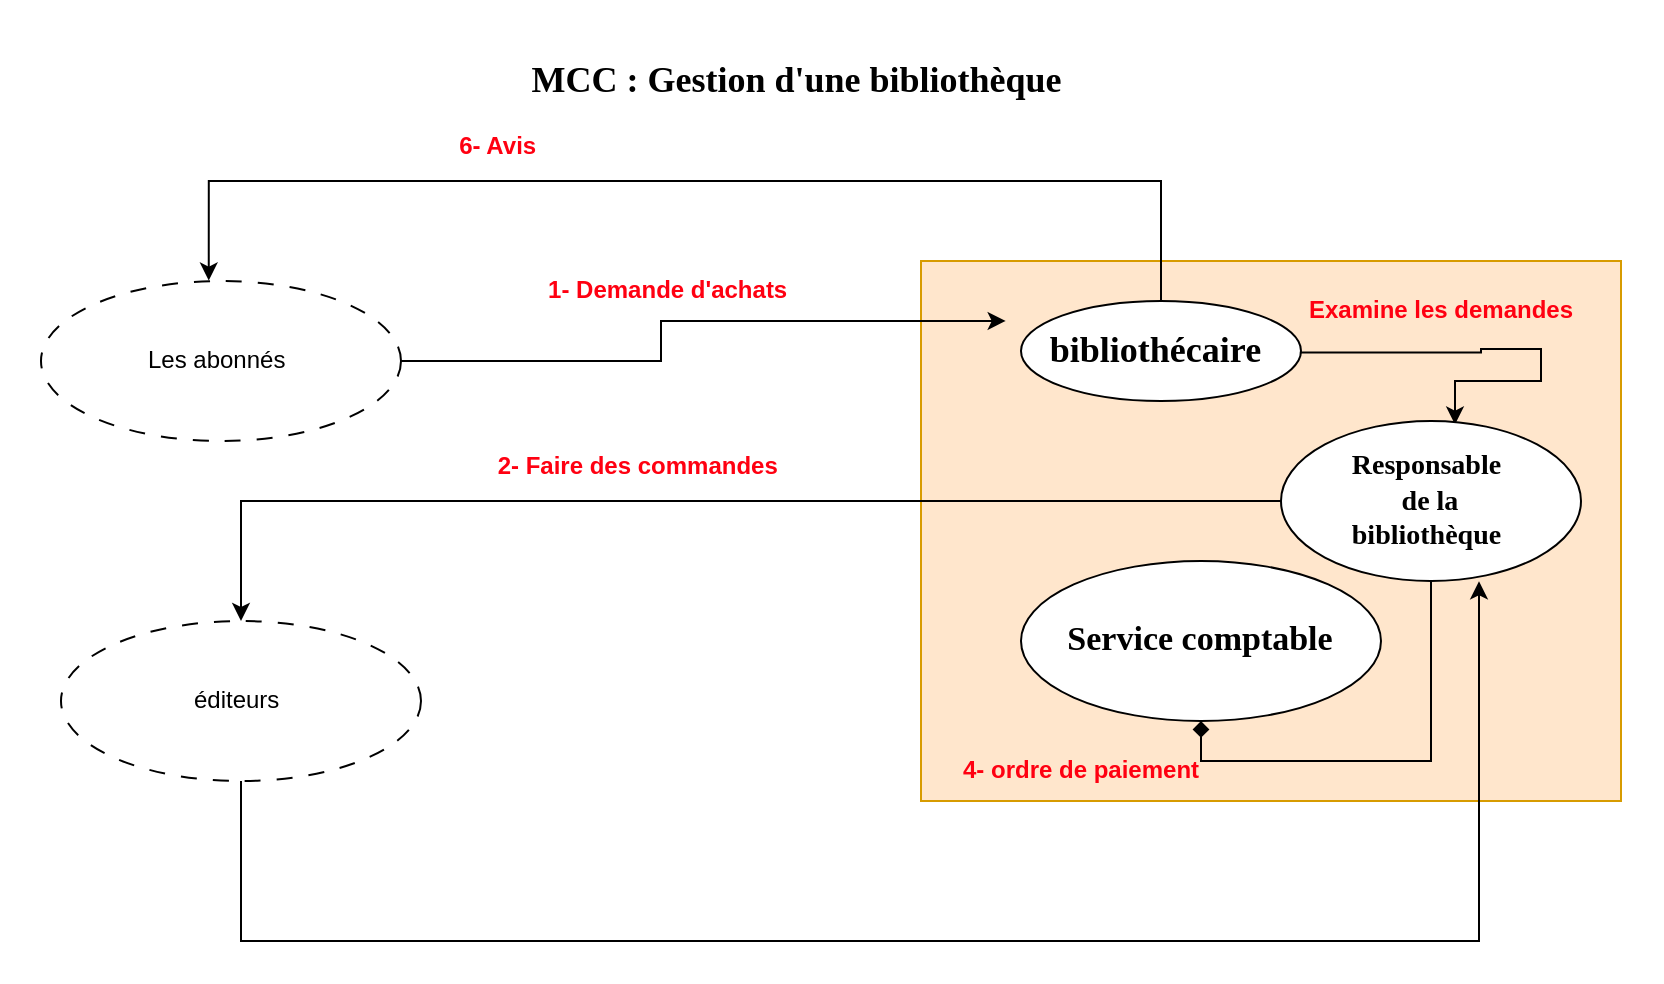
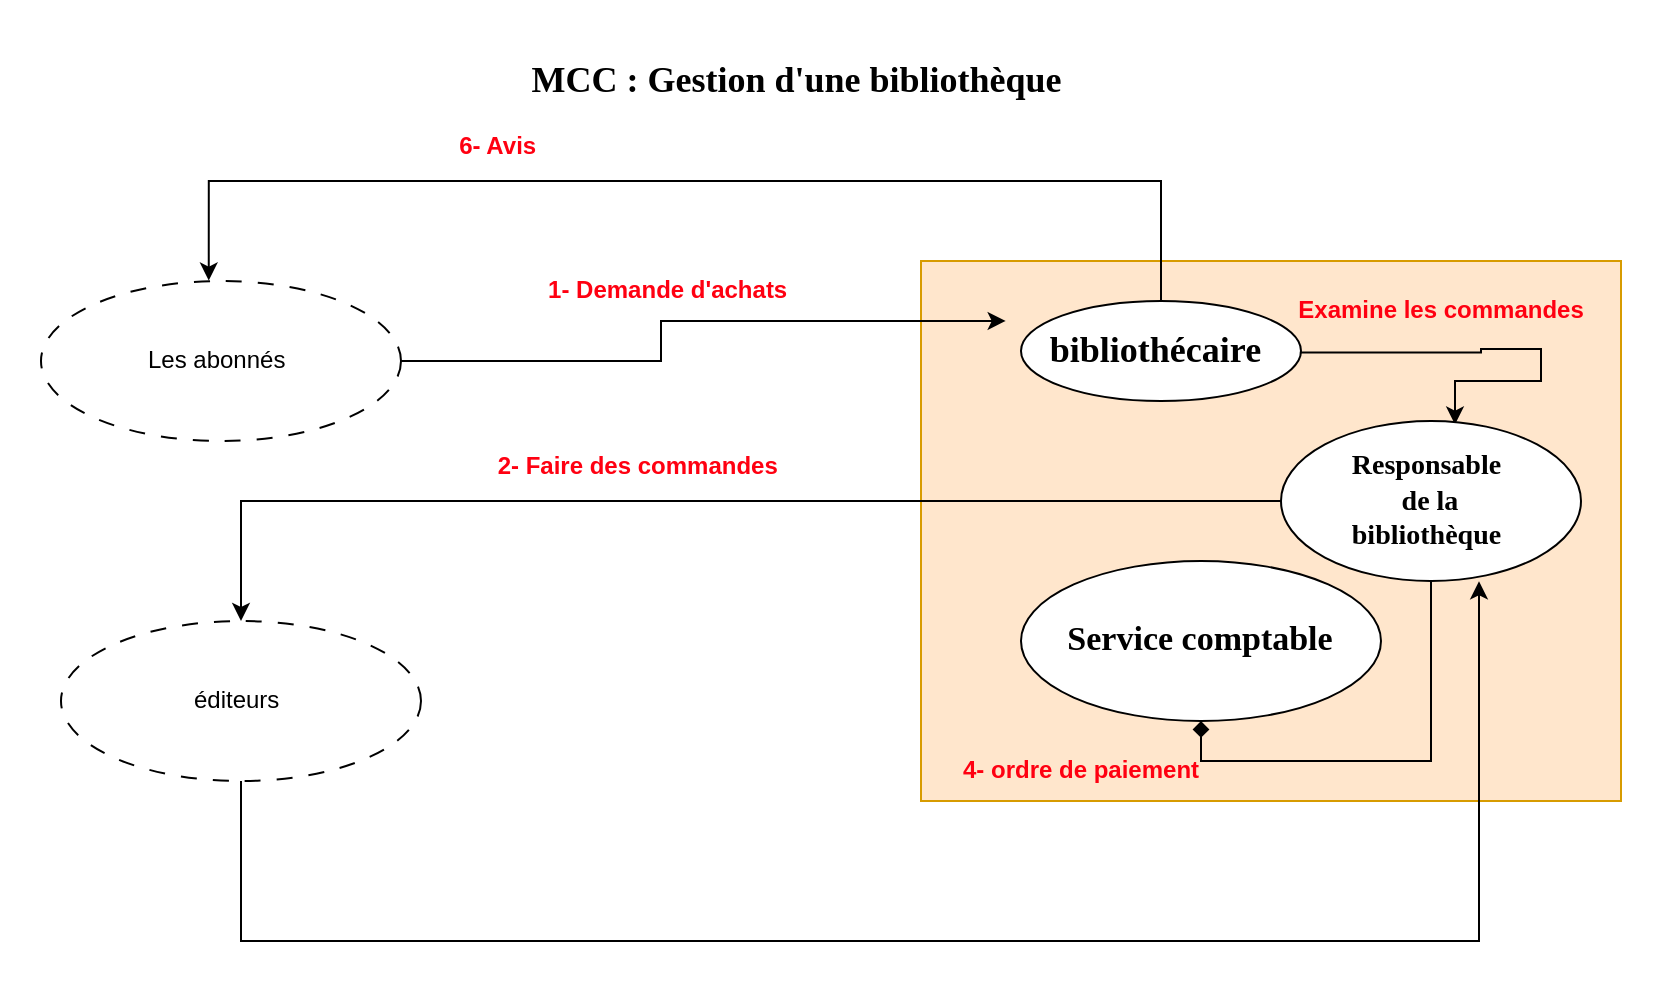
(1442, 311) -> (1442, 311)
